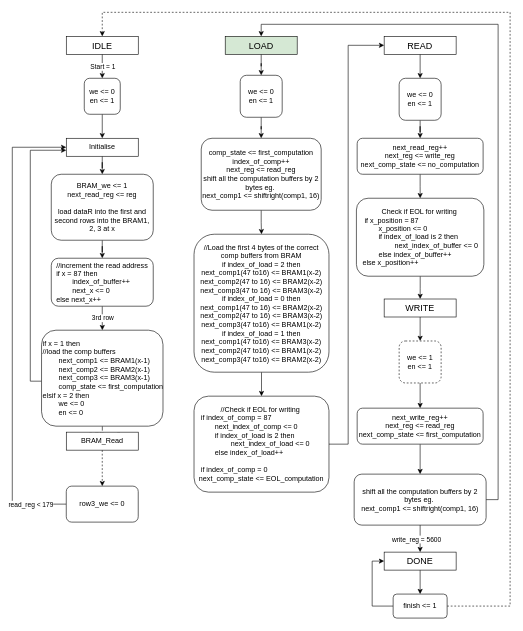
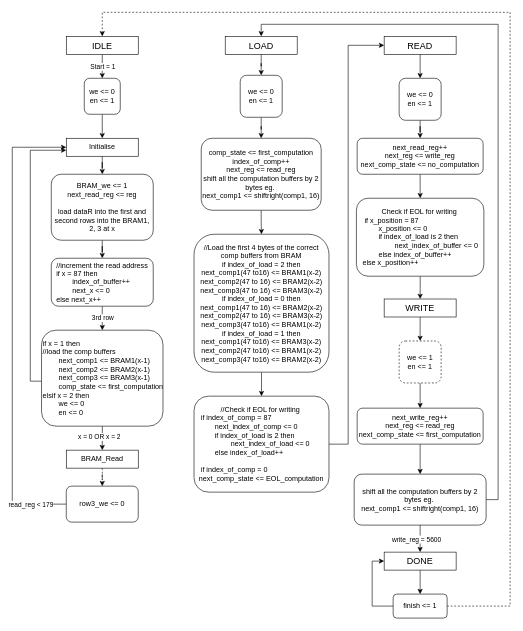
(261, 45) -> (261, 45)
(102, 441) -> (102, 459)
